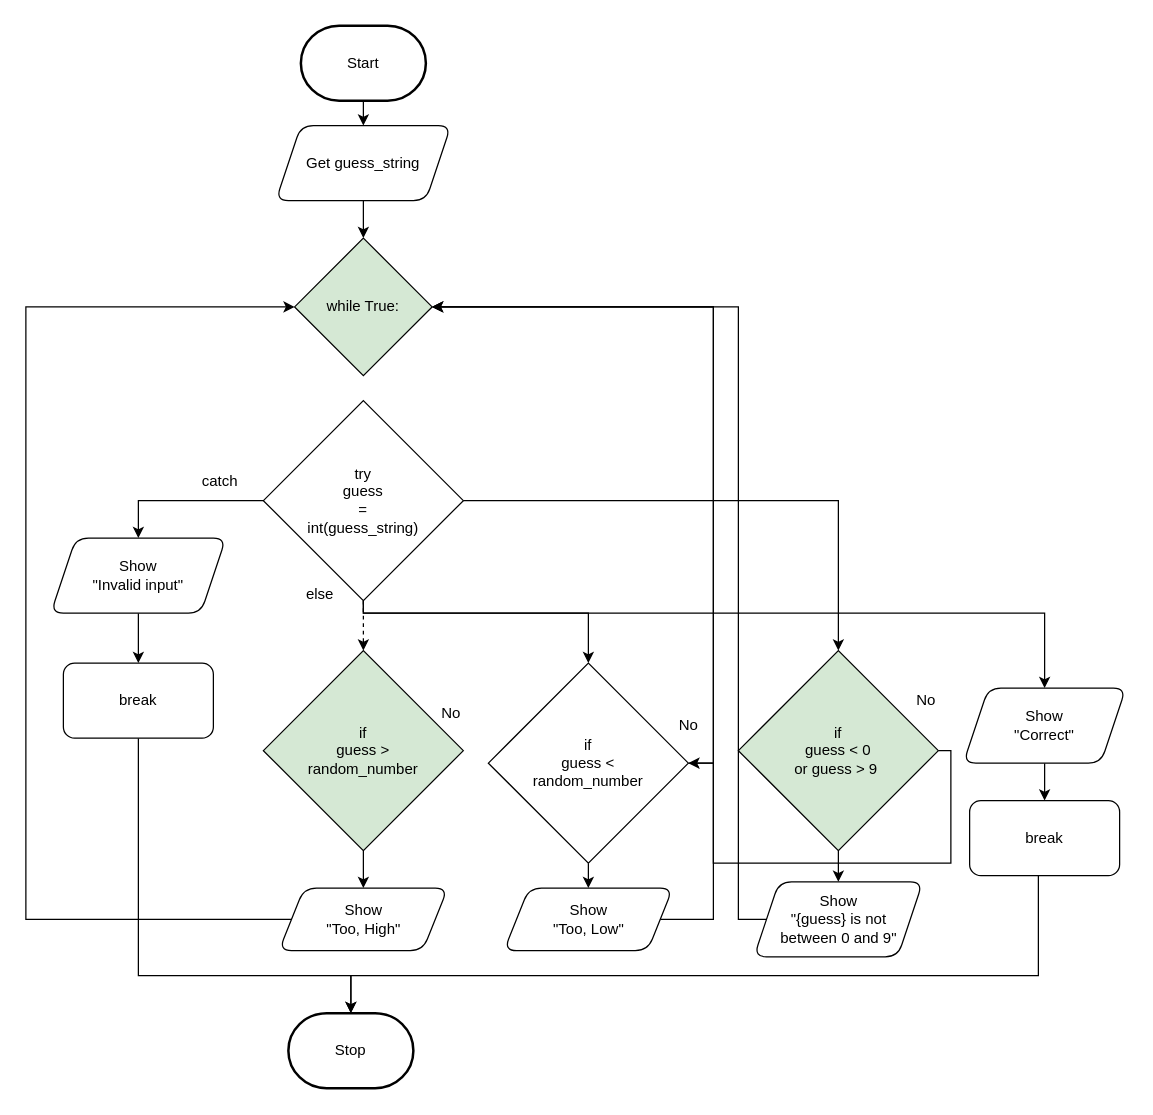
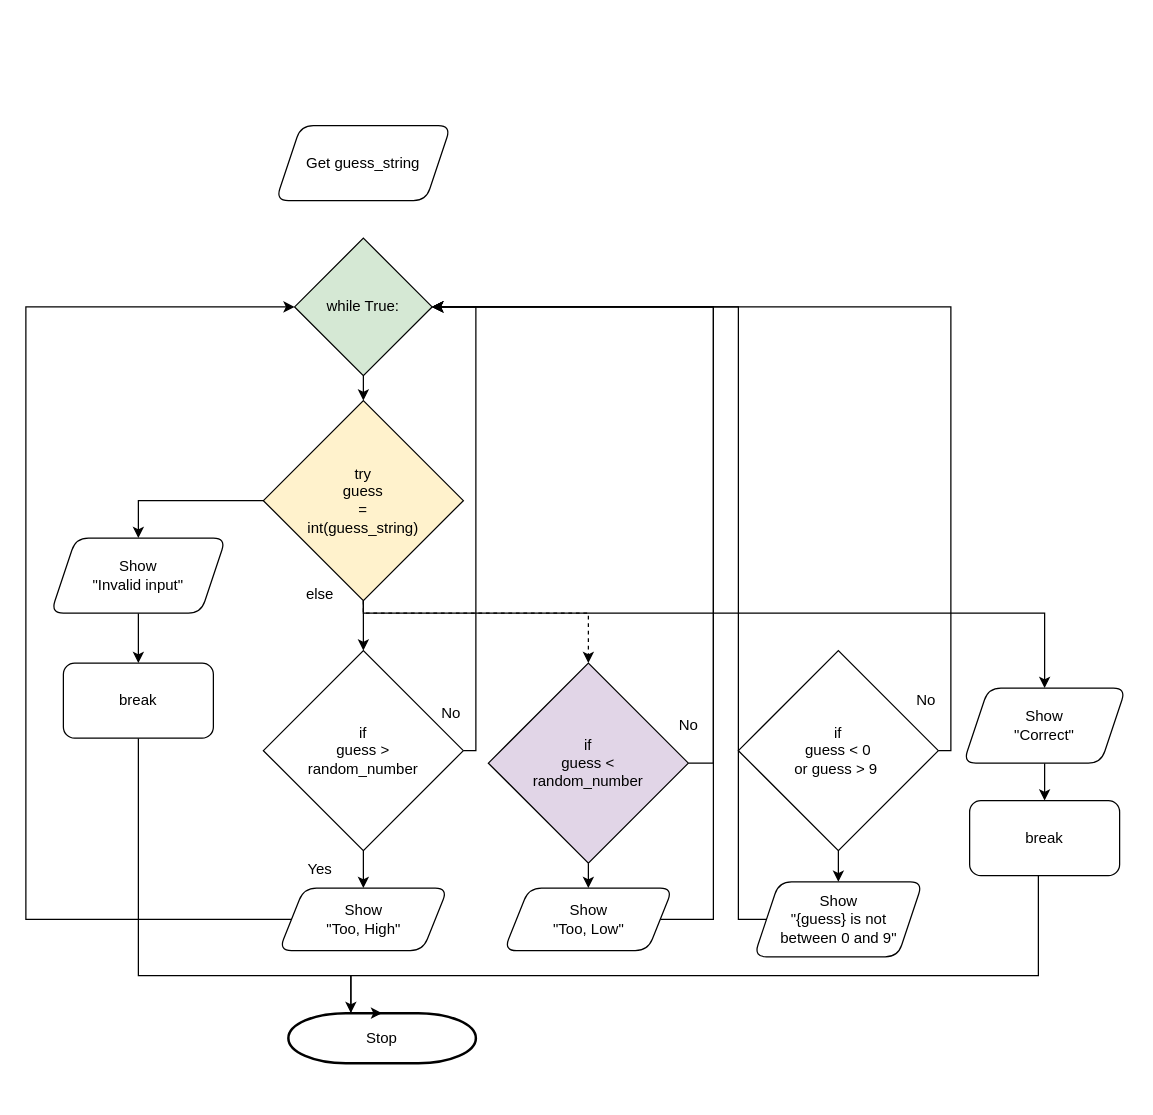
(363, 63) -> none
(363, 109) -> none
(363, 215) -> none
none -> (363, 384)
(219, 482) -> none
(363, 501) -> (363, 501)
(721, 501) -> none
none -> (476, 535)
(363, 627) -> (363, 627)
(588, 635) -> (588, 635)
(363, 751) -> (363, 751)
(838, 751) -> (838, 751)
(588, 763) -> (588, 763)
(890, 863) -> (951, 425)
none -> (319, 869)
(351, 1051) -> (382, 1038)
